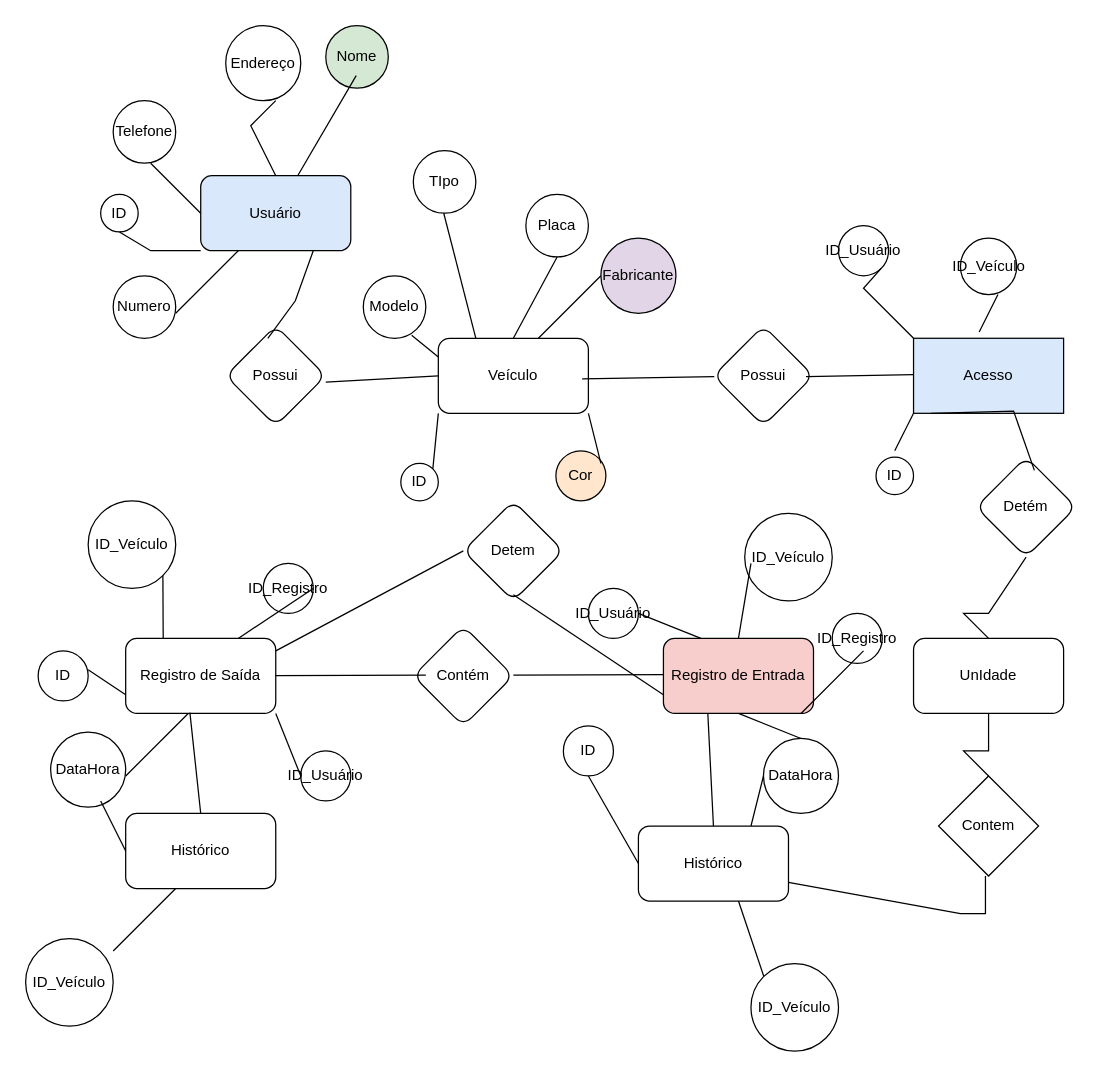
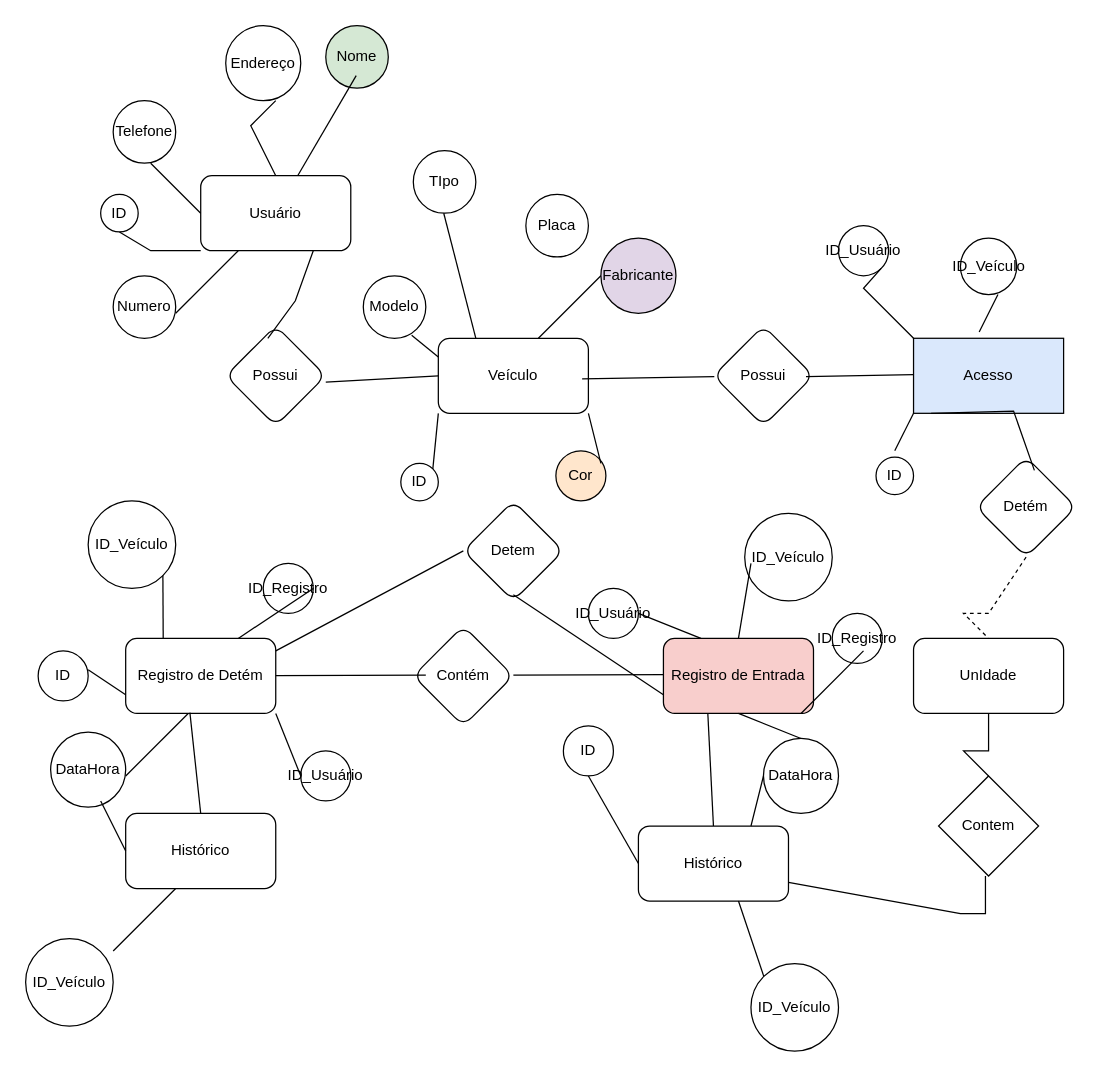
(276, 213) -> (276, 213)
(535, 298) -> none
(990, 611) -> (990, 611)
(201, 676) -> (201, 676)
